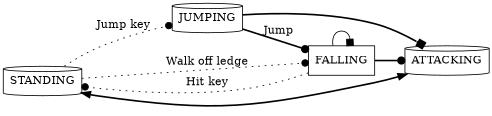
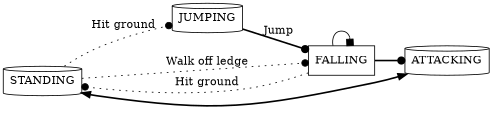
(332, 16) -> none
(124, 25) -> (124, 25)
(207, 82) -> (207, 82)
